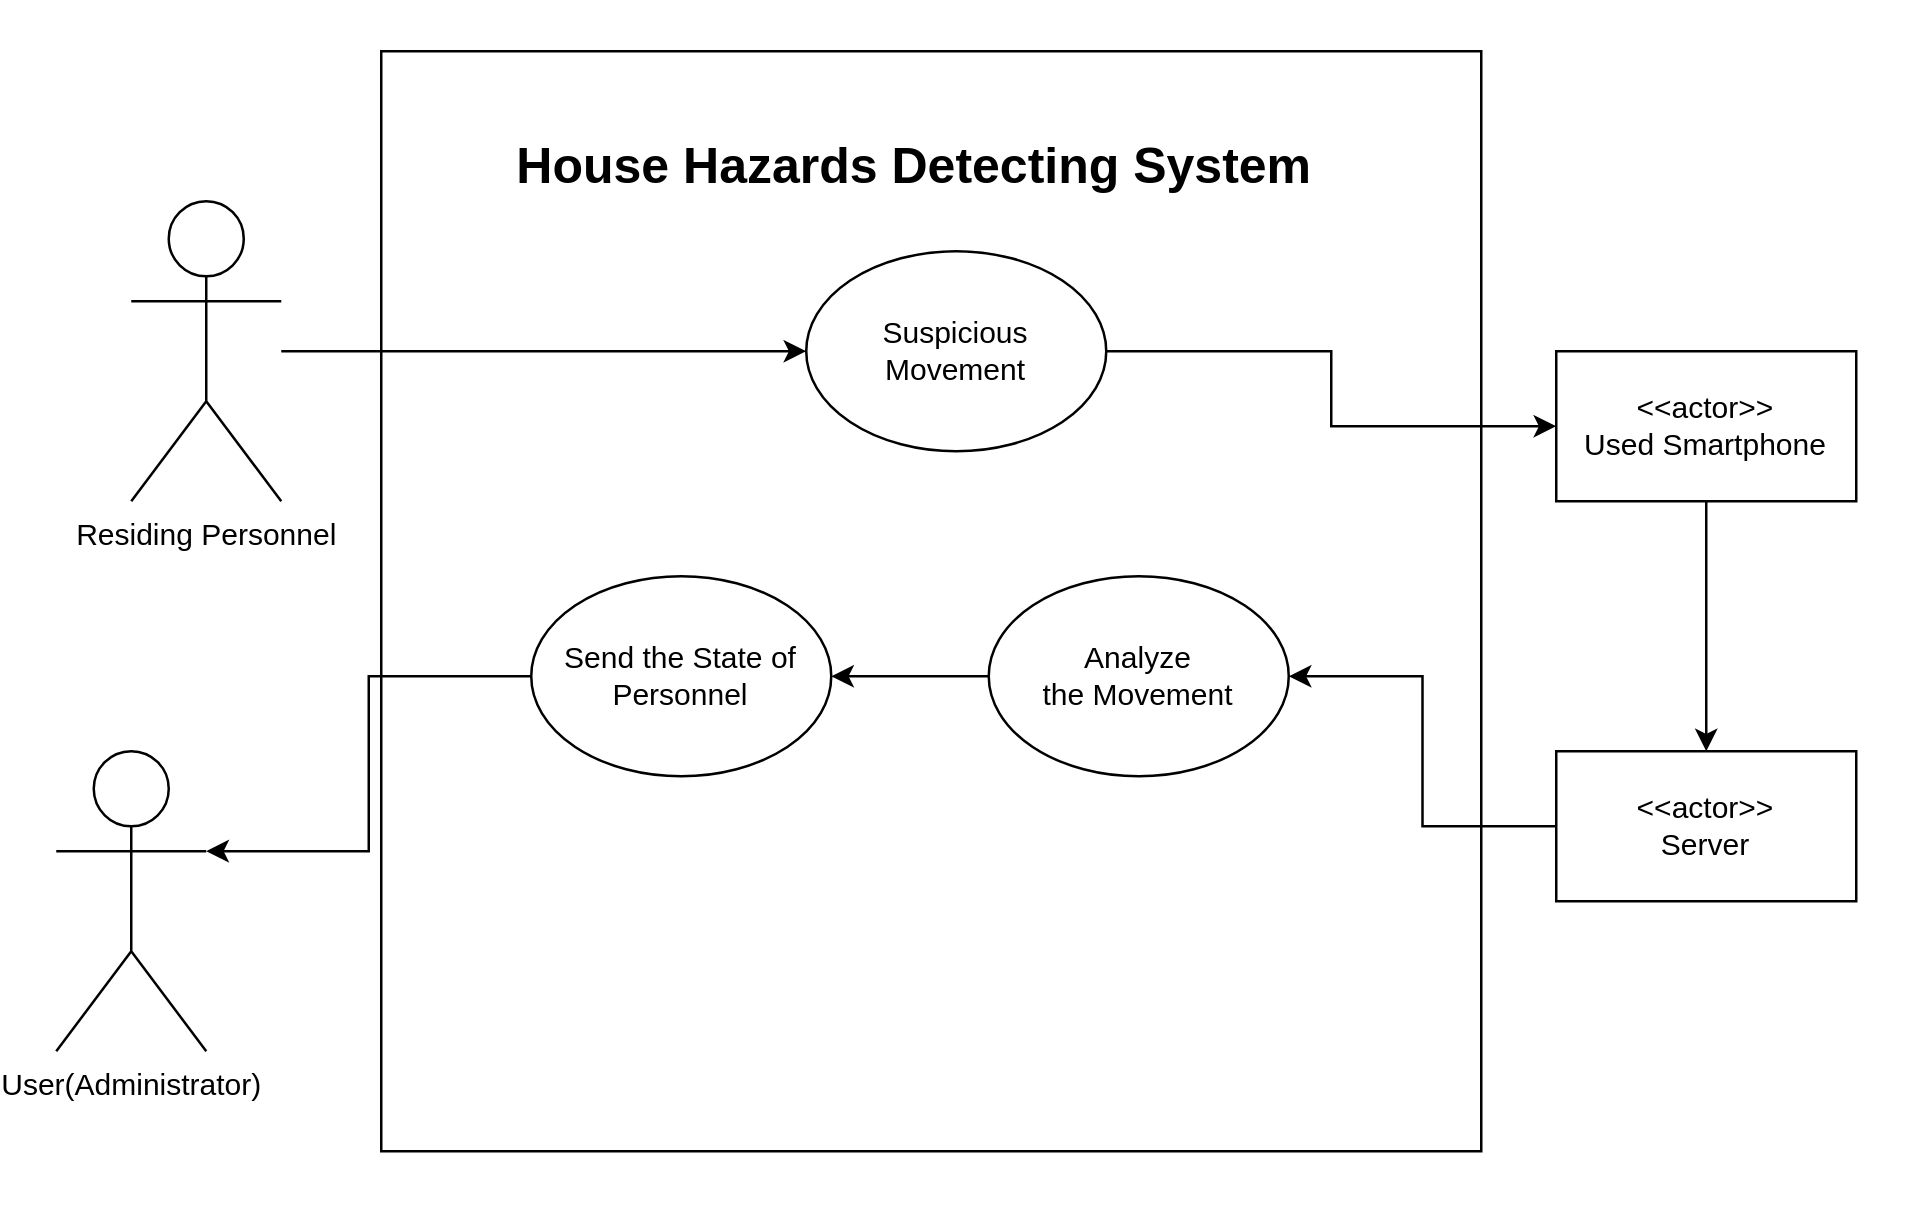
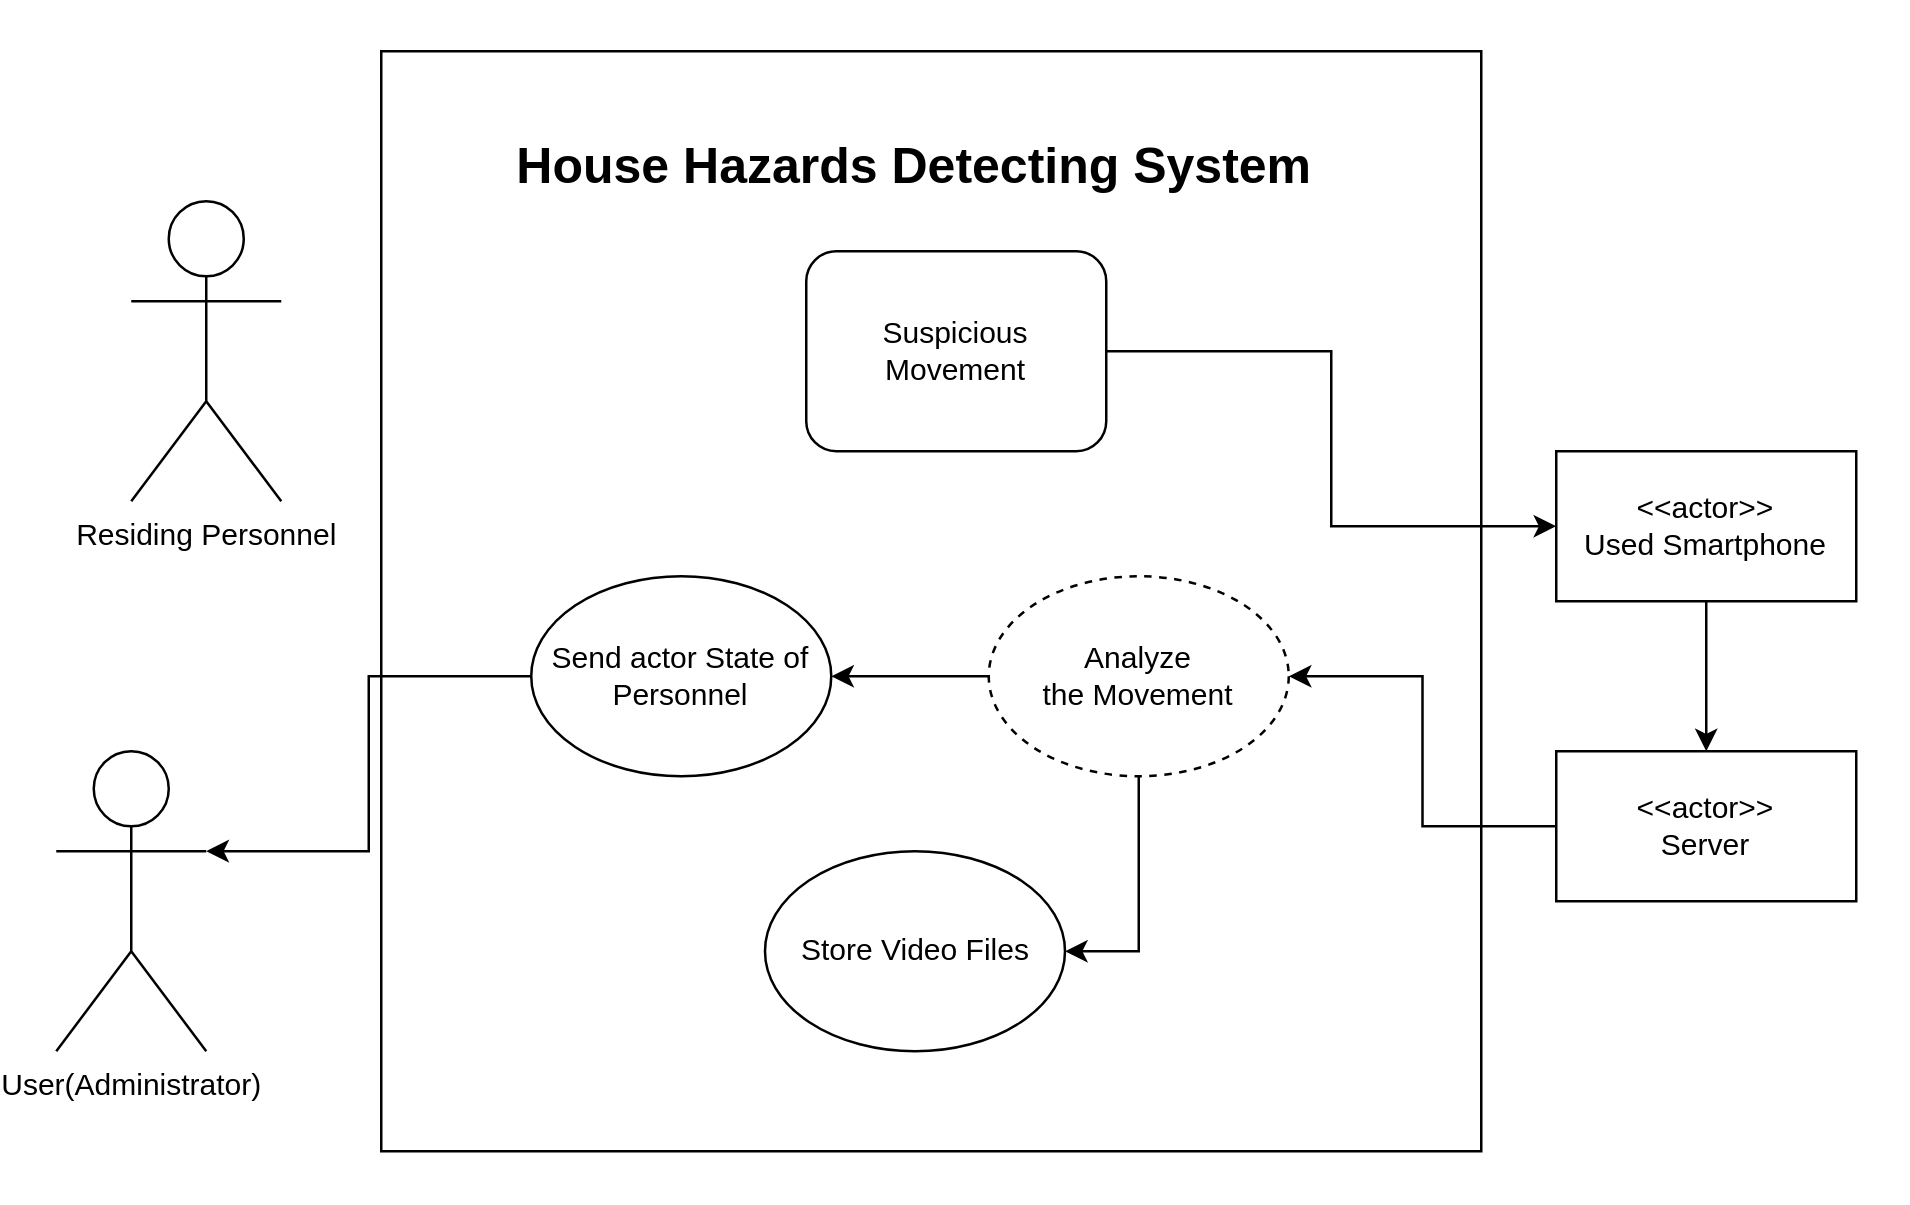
(535, 351) -> none
(956, 351) -> (956, 351)
(1706, 426) -> (1706, 526)
(681, 676) -> (681, 676)
(1139, 676) -> (1139, 676)
none -> (1139, 892)
none -> (915, 951)
